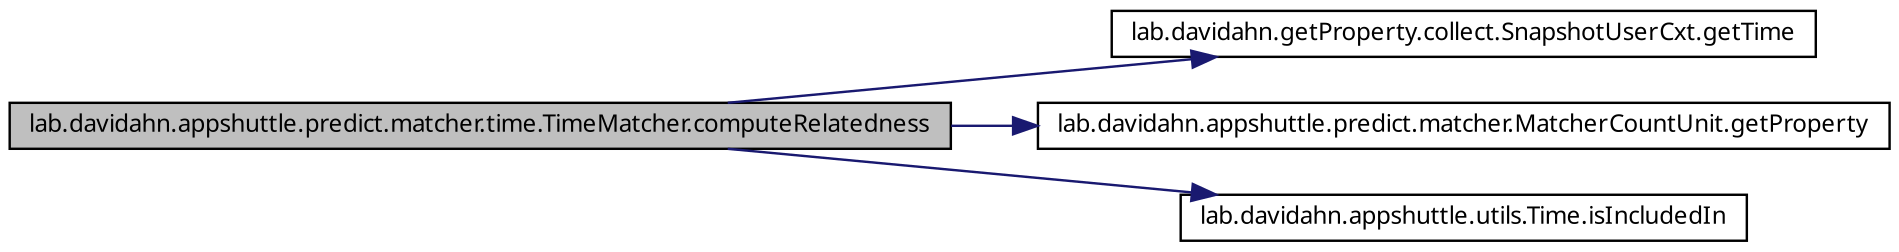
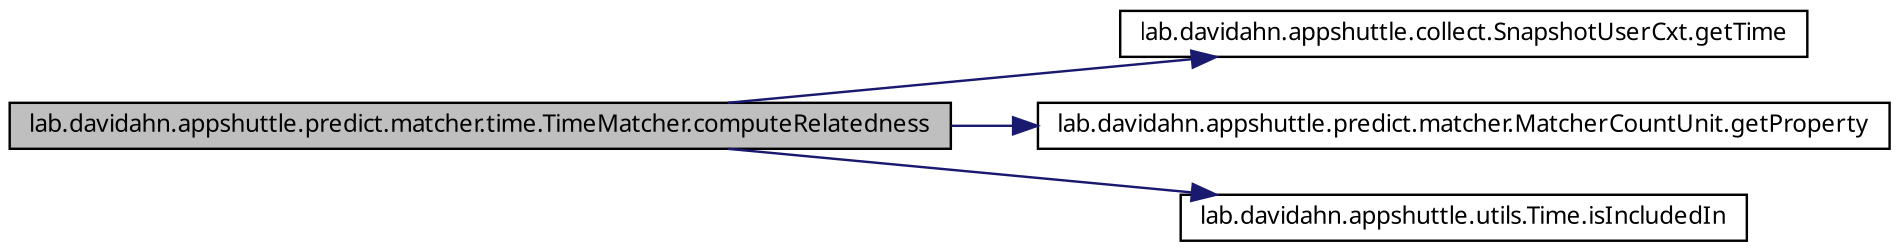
(1464, 34) -> (1464, 34)
